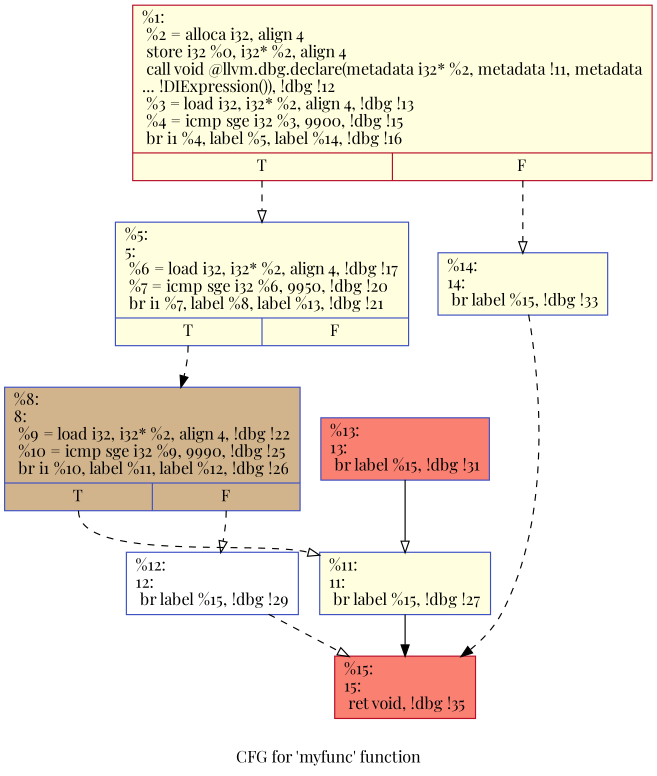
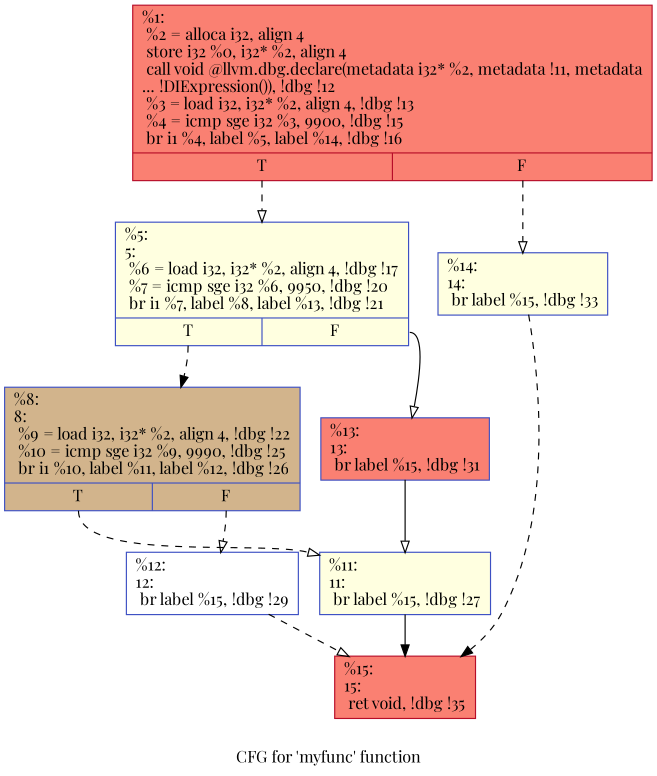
(392, 93) -> (392, 93)
none -> (420, 367)
